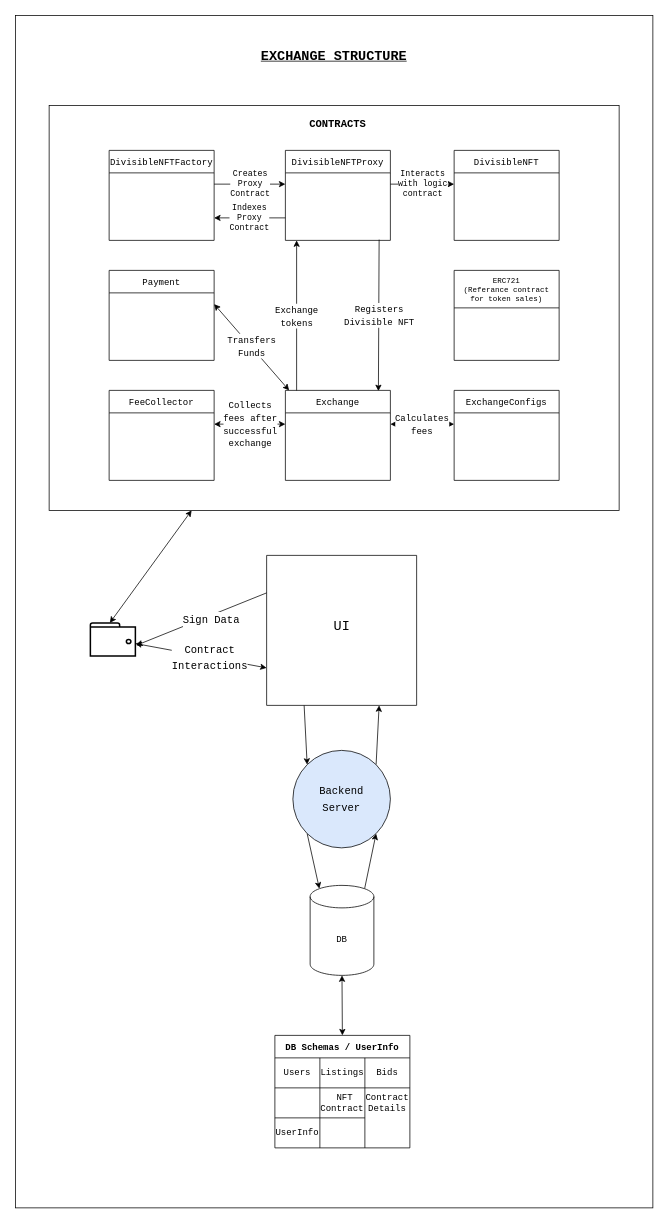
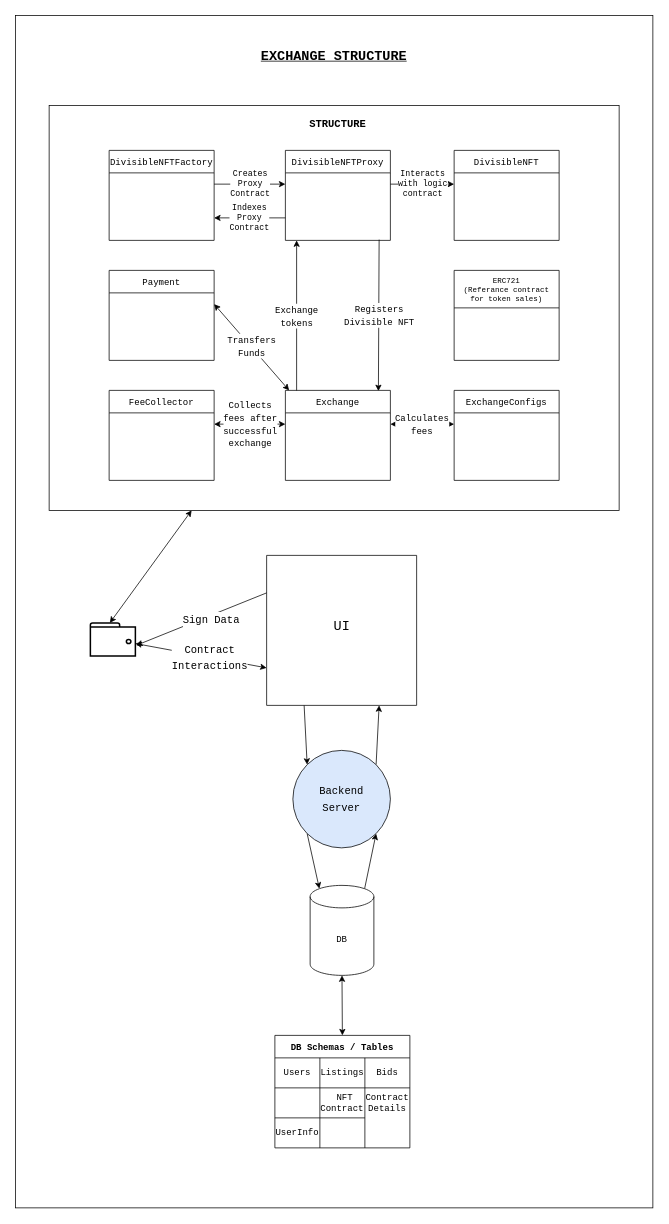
(338, 124) -> (338, 124)
(342, 1047) -> (342, 1047)
